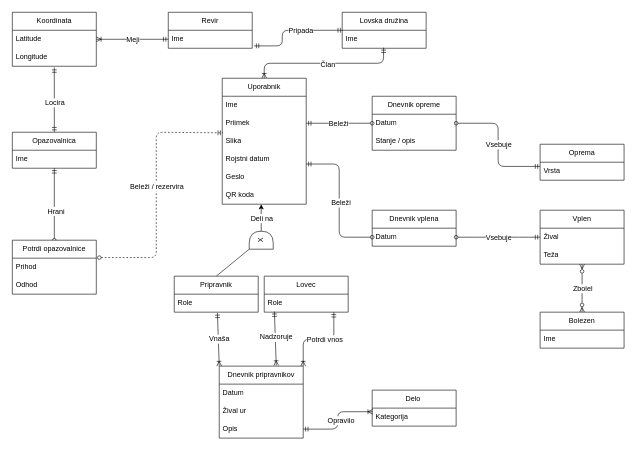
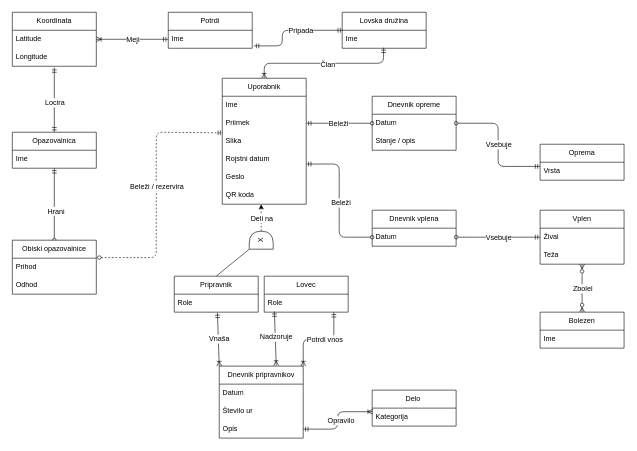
(210, 21) -> (210, 21)
(261, 222) -> (261, 222)
(54, 249) -> (54, 249)
(236, 411) -> (240, 411)
